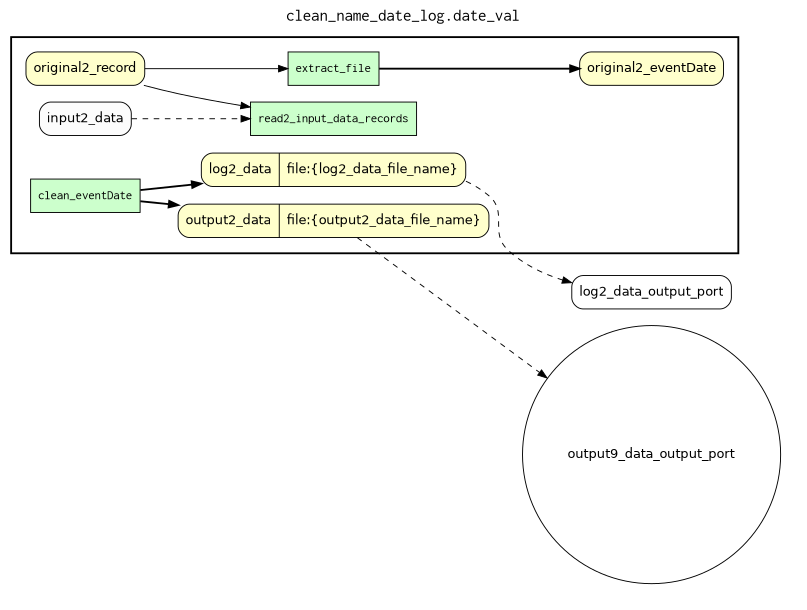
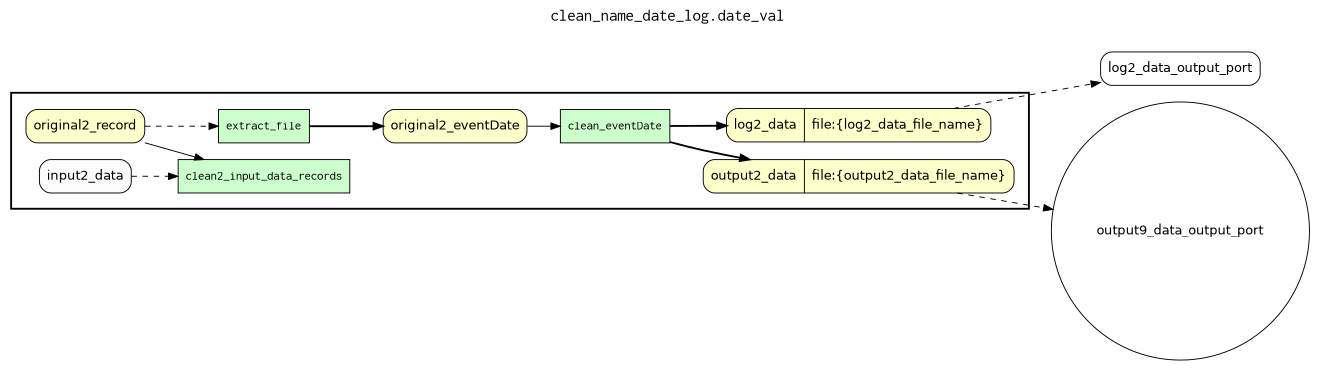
(212, 69) -> (177, 126)
(334, 119) -> (264, 176)
none -> (539, 126)
